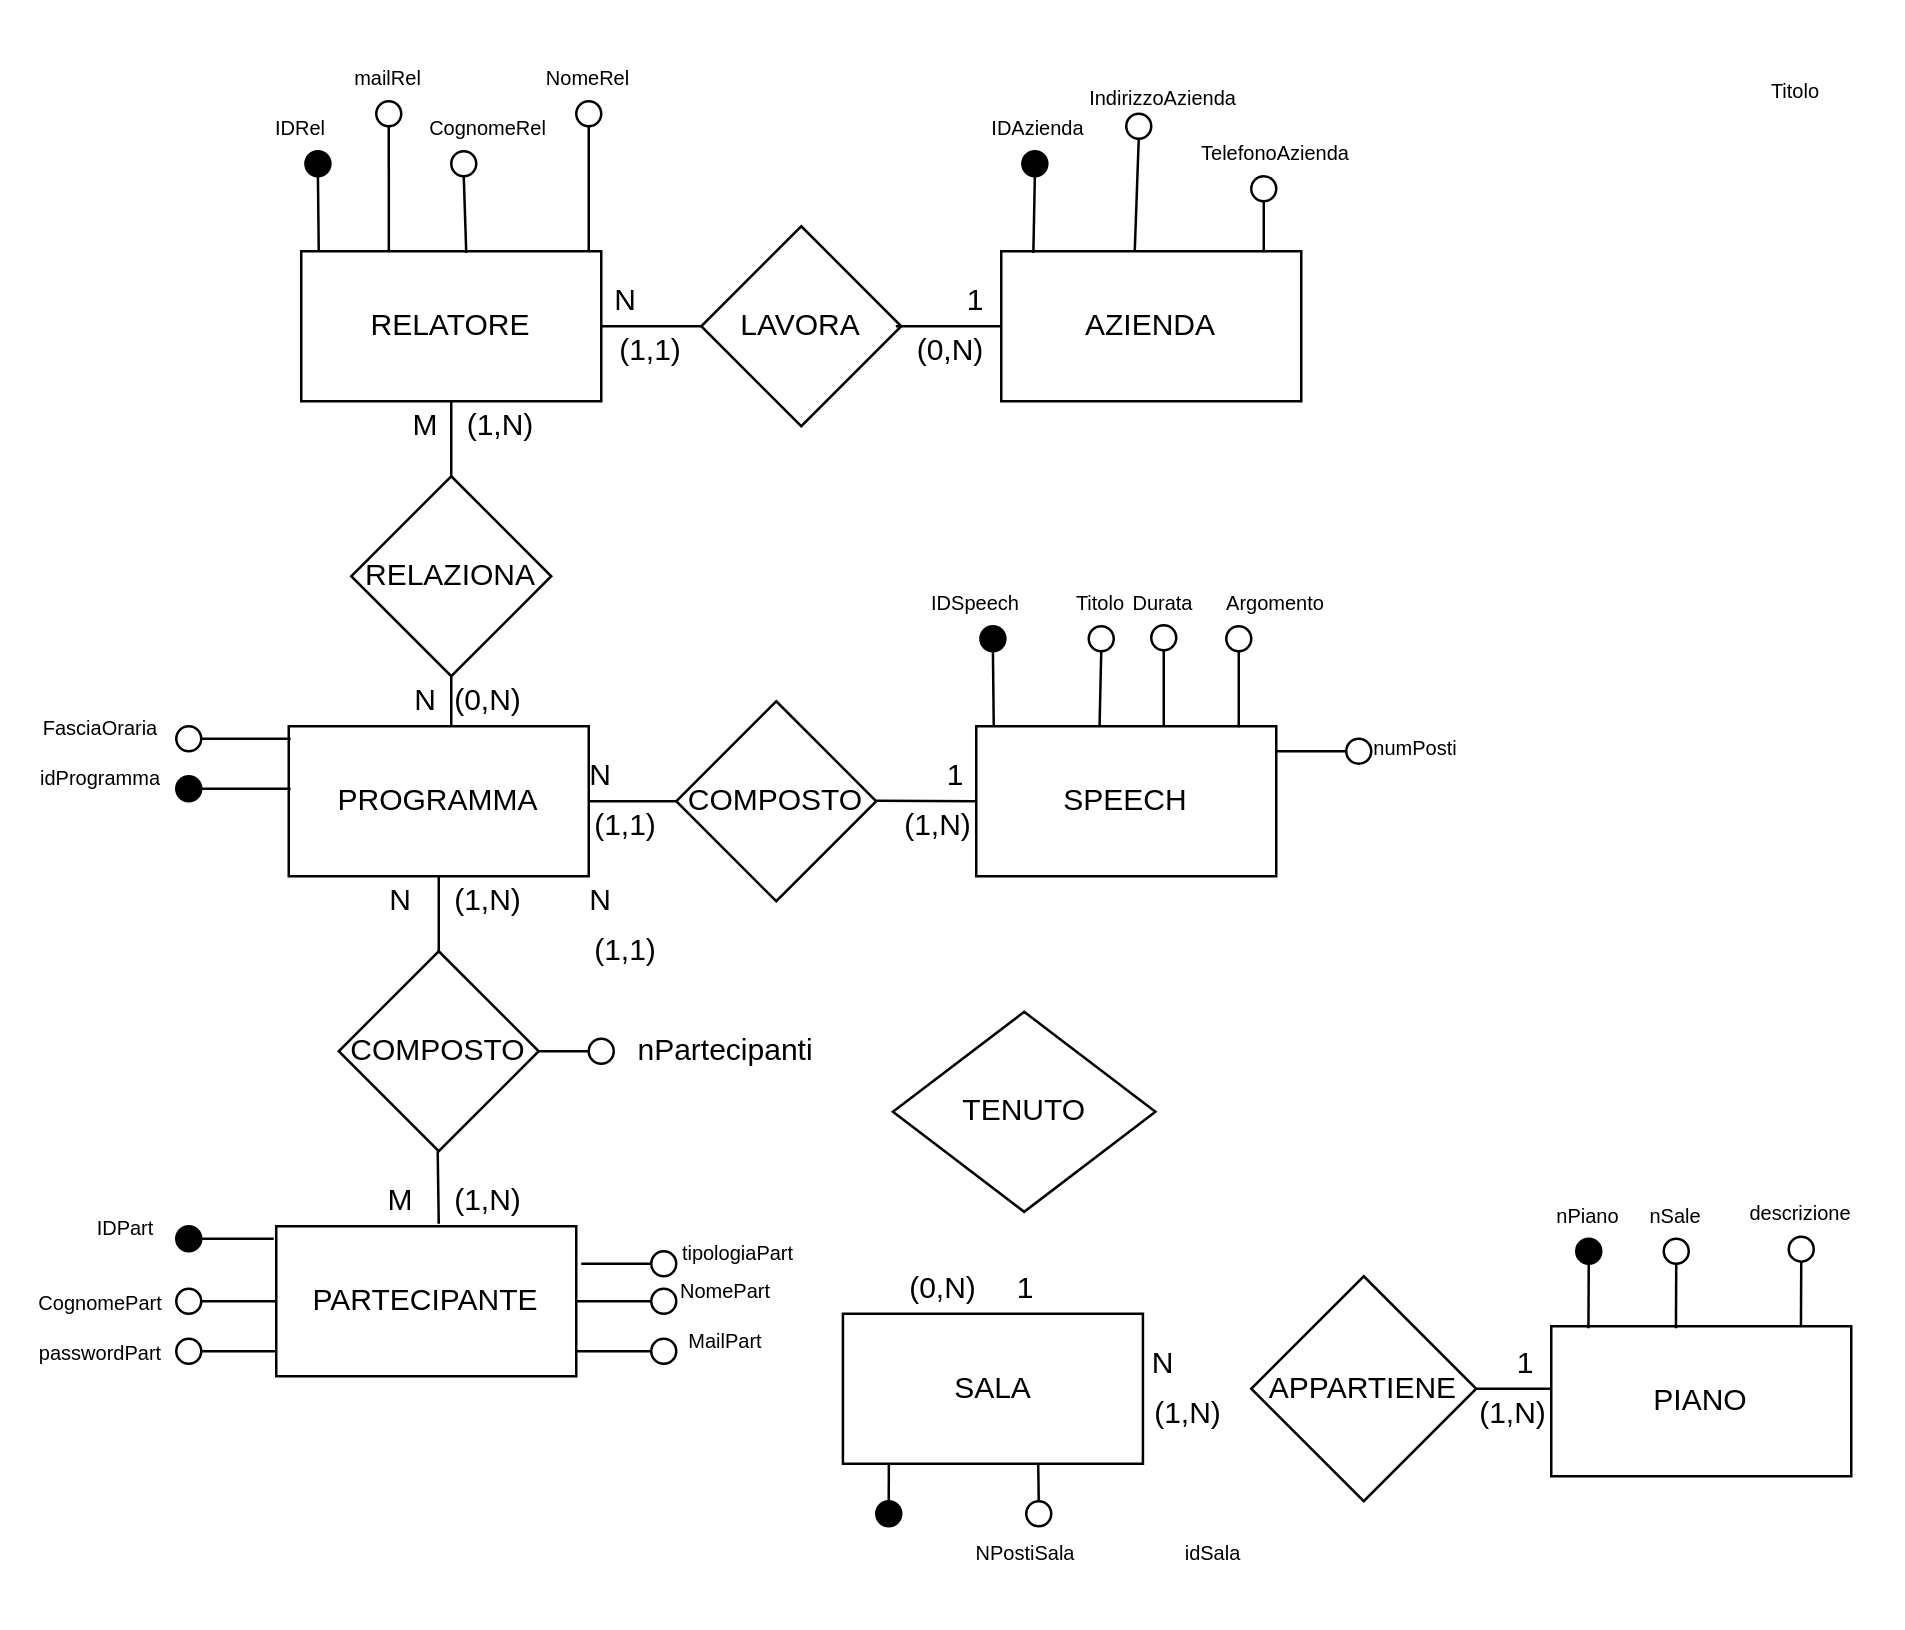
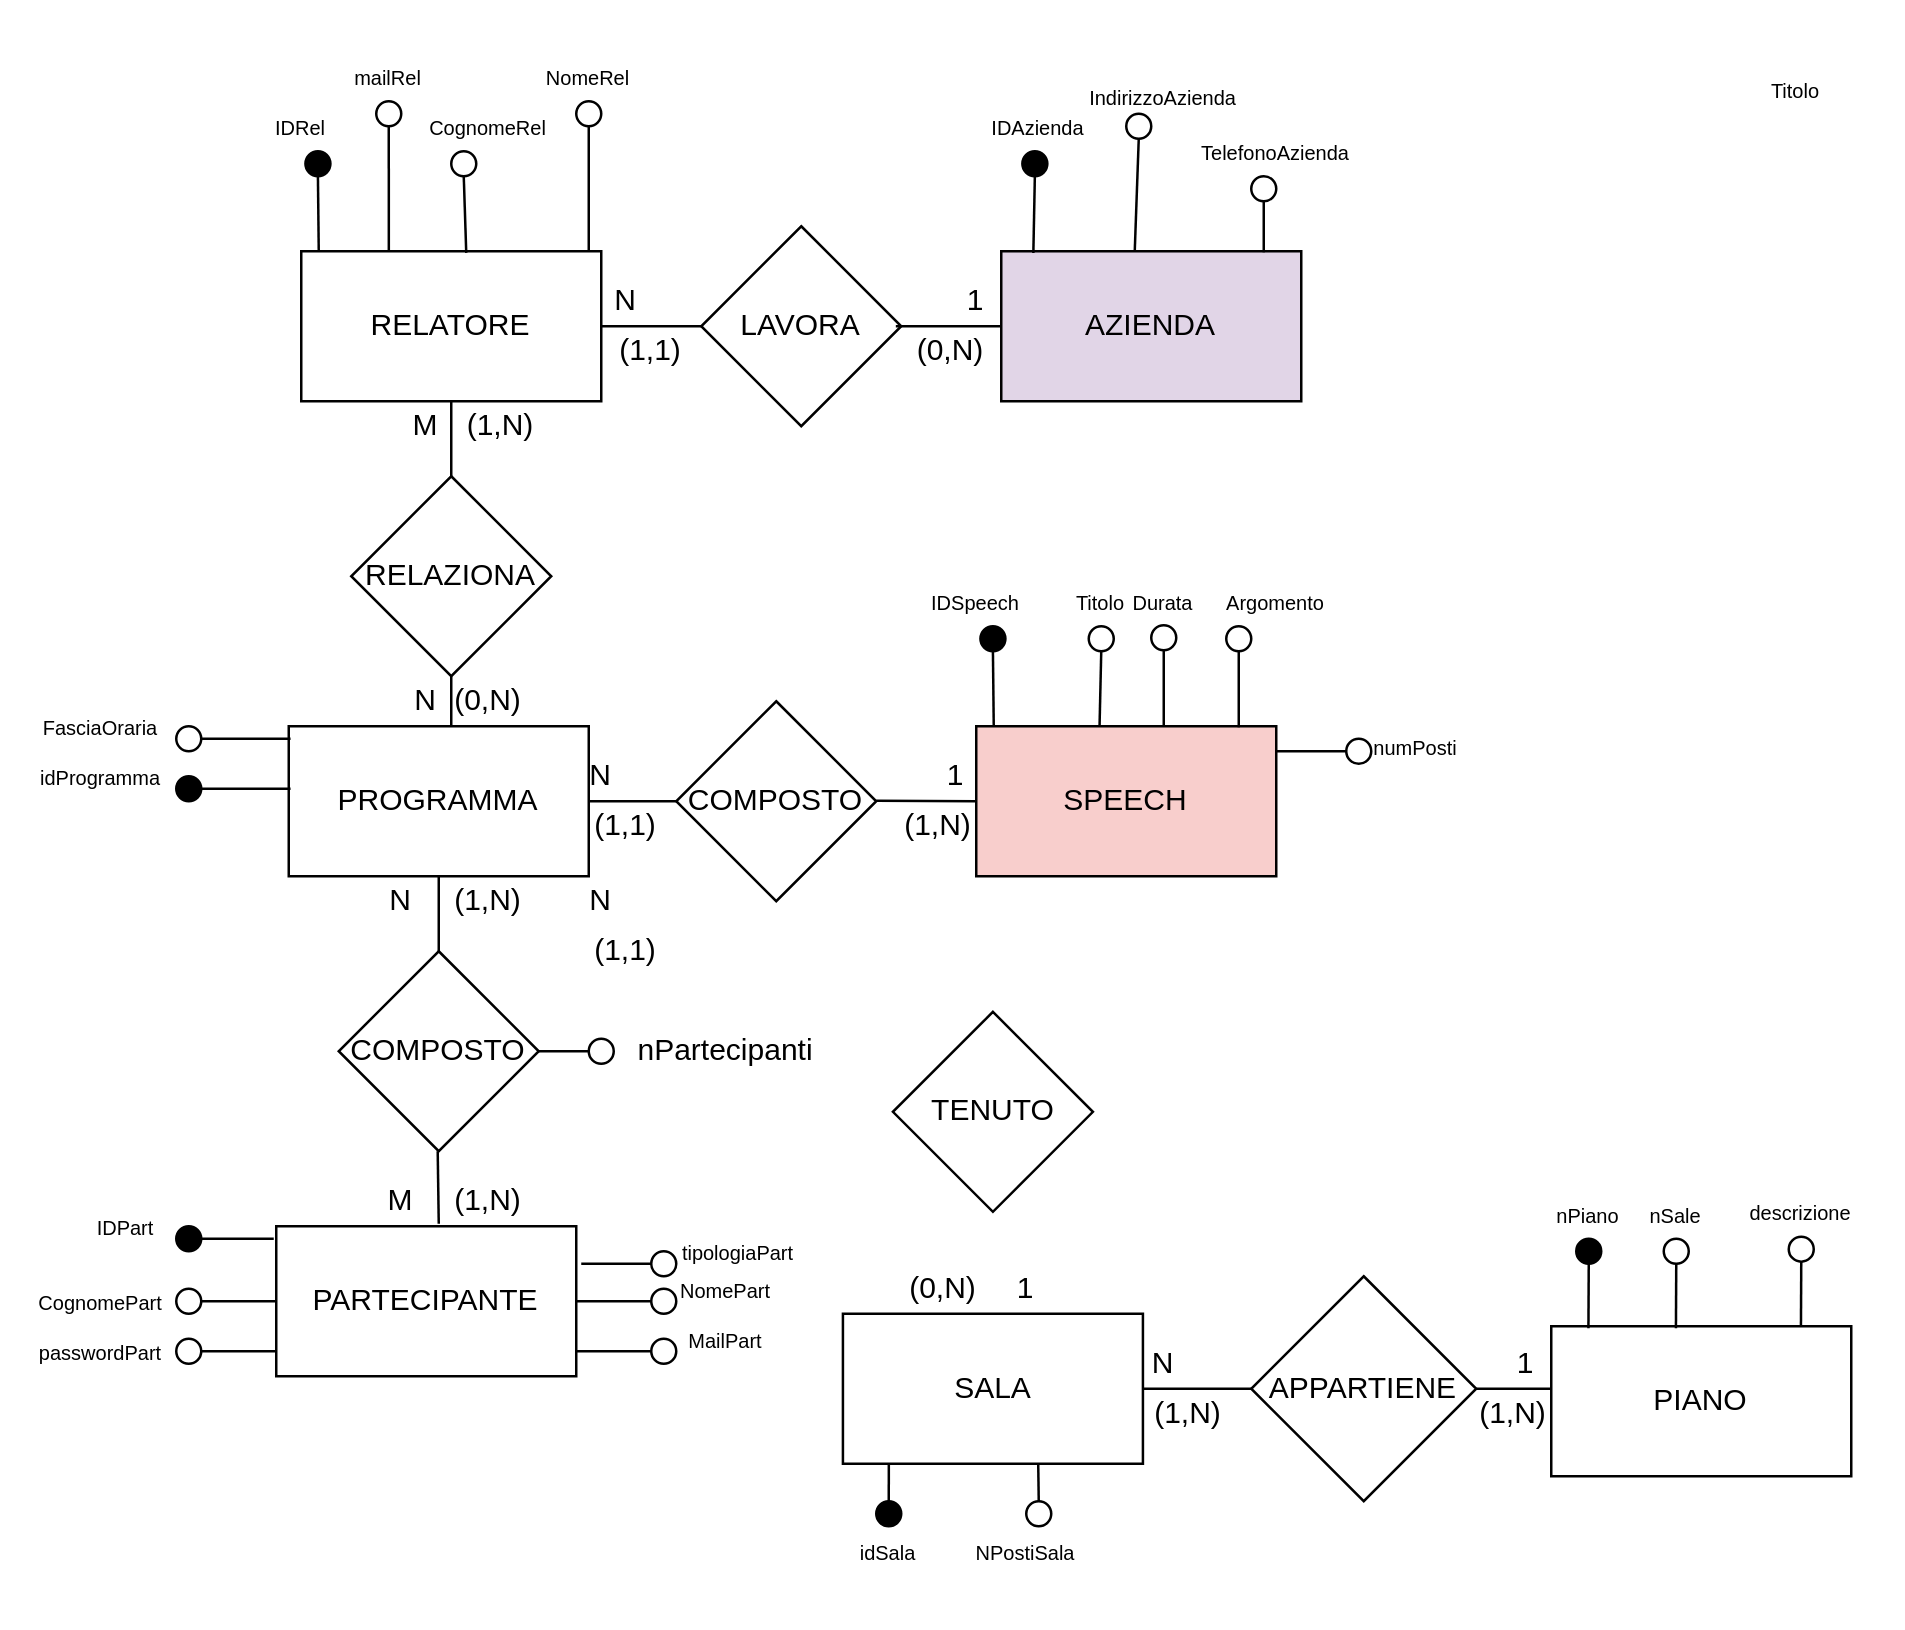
(1151, 326) -> (1151, 326)
(1126, 801) -> (1126, 801)
(1024, 1112) -> (993, 1112)
none -> (1195, 1389)
(1214, 1551) -> (889, 1551)
